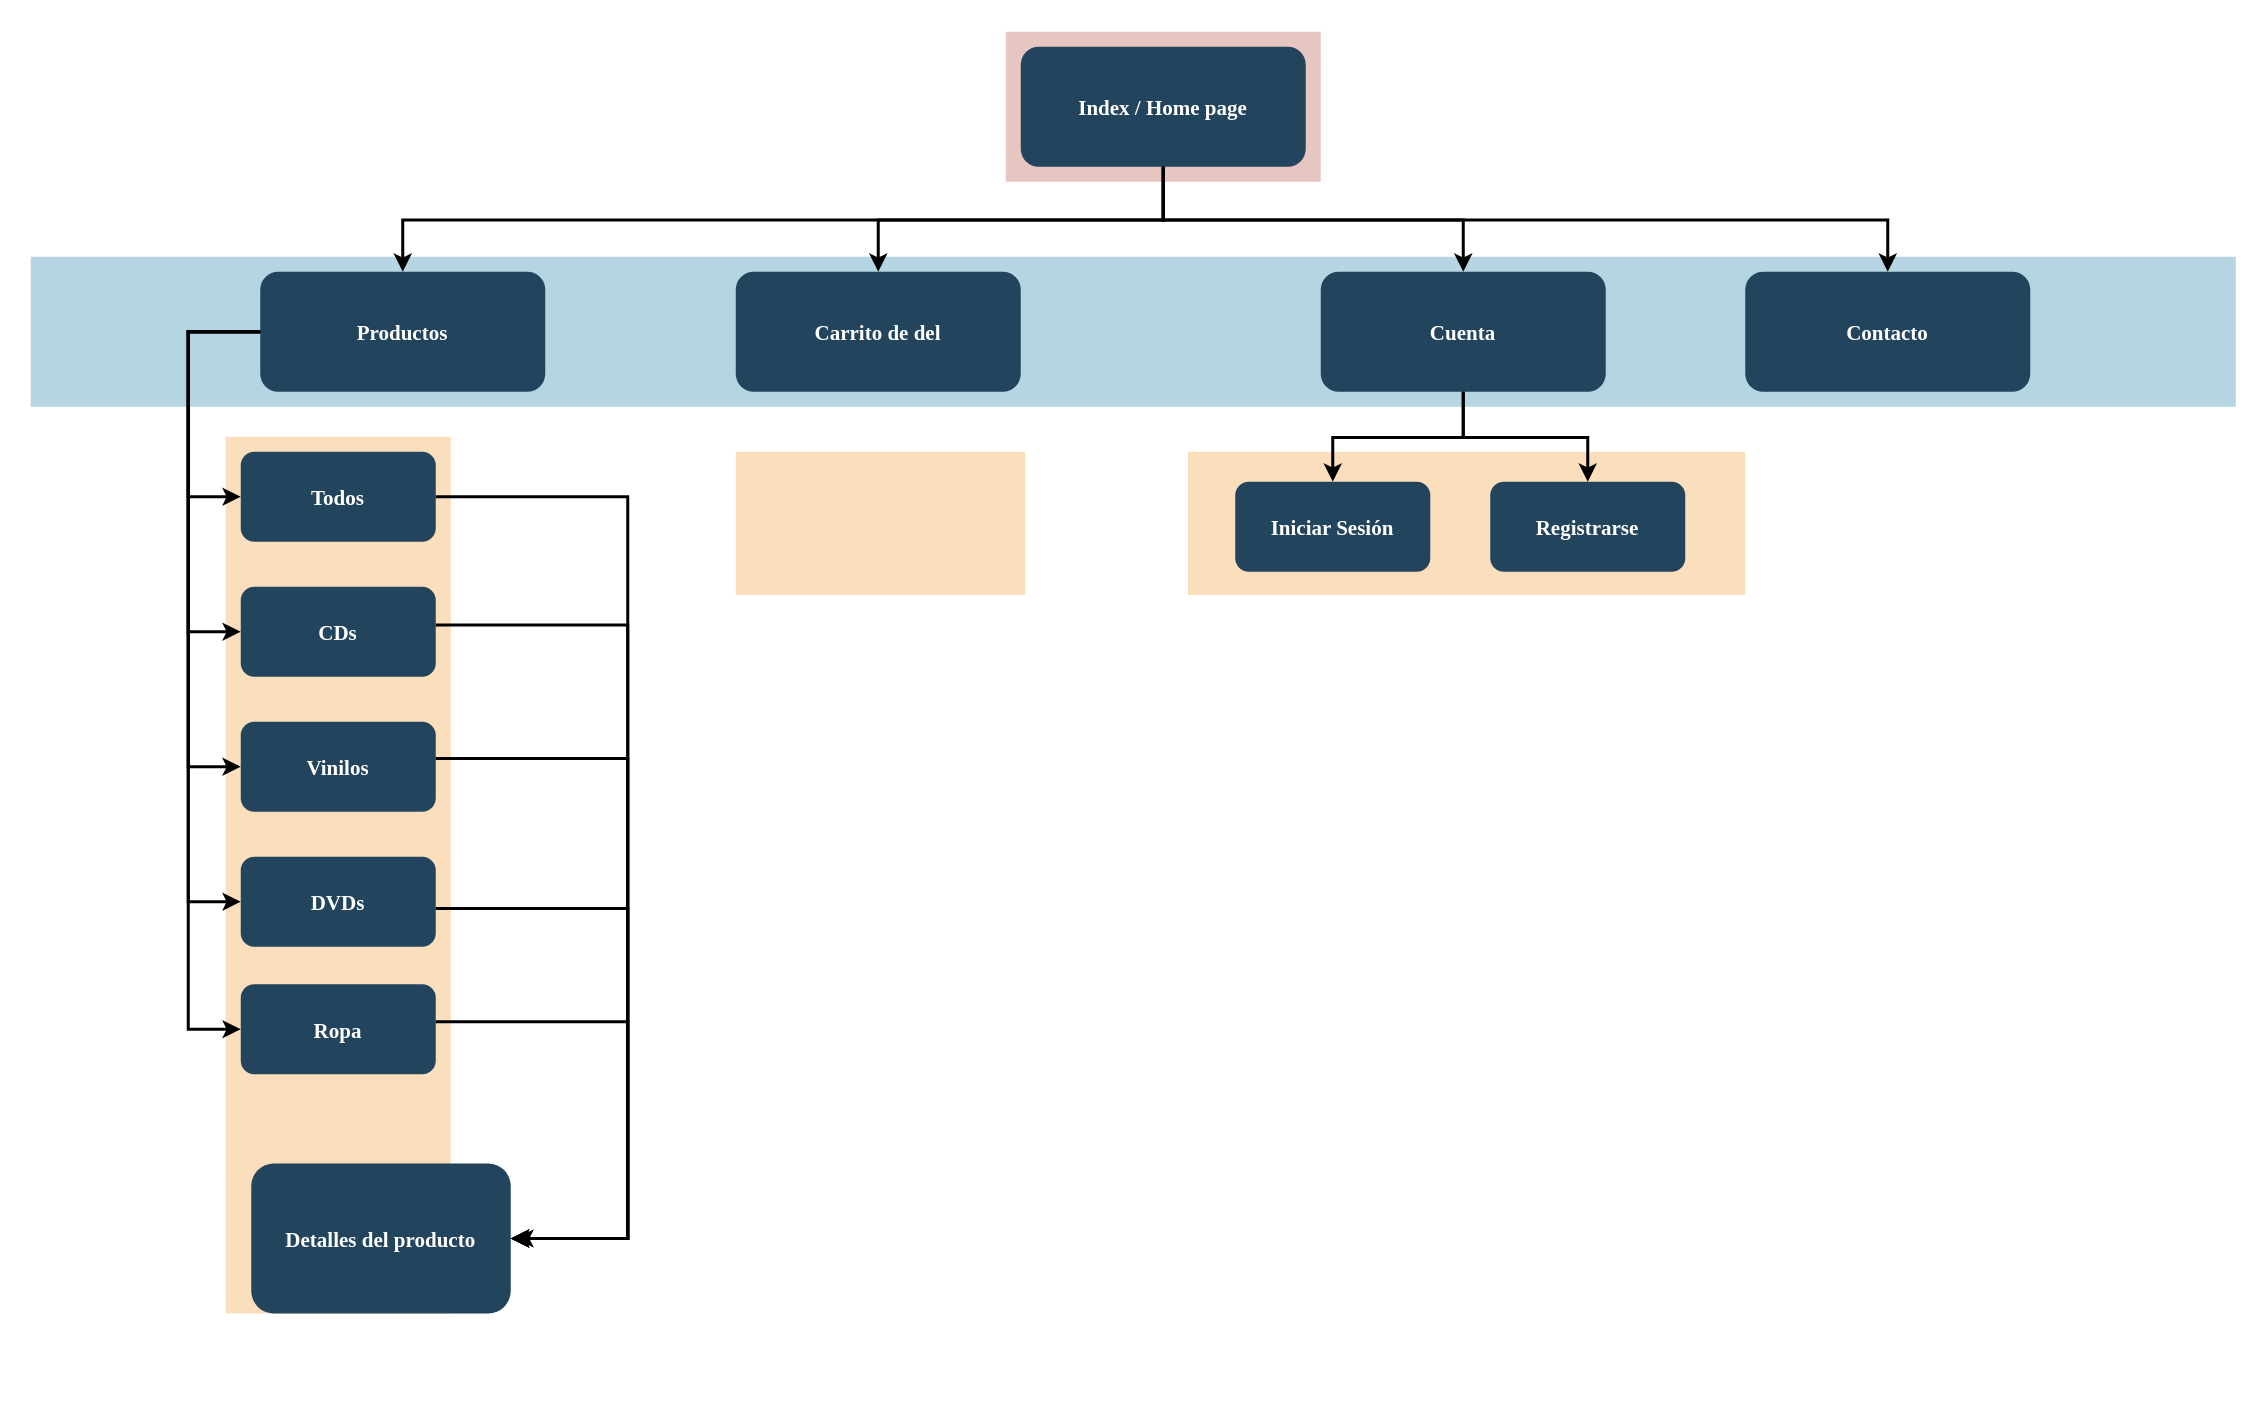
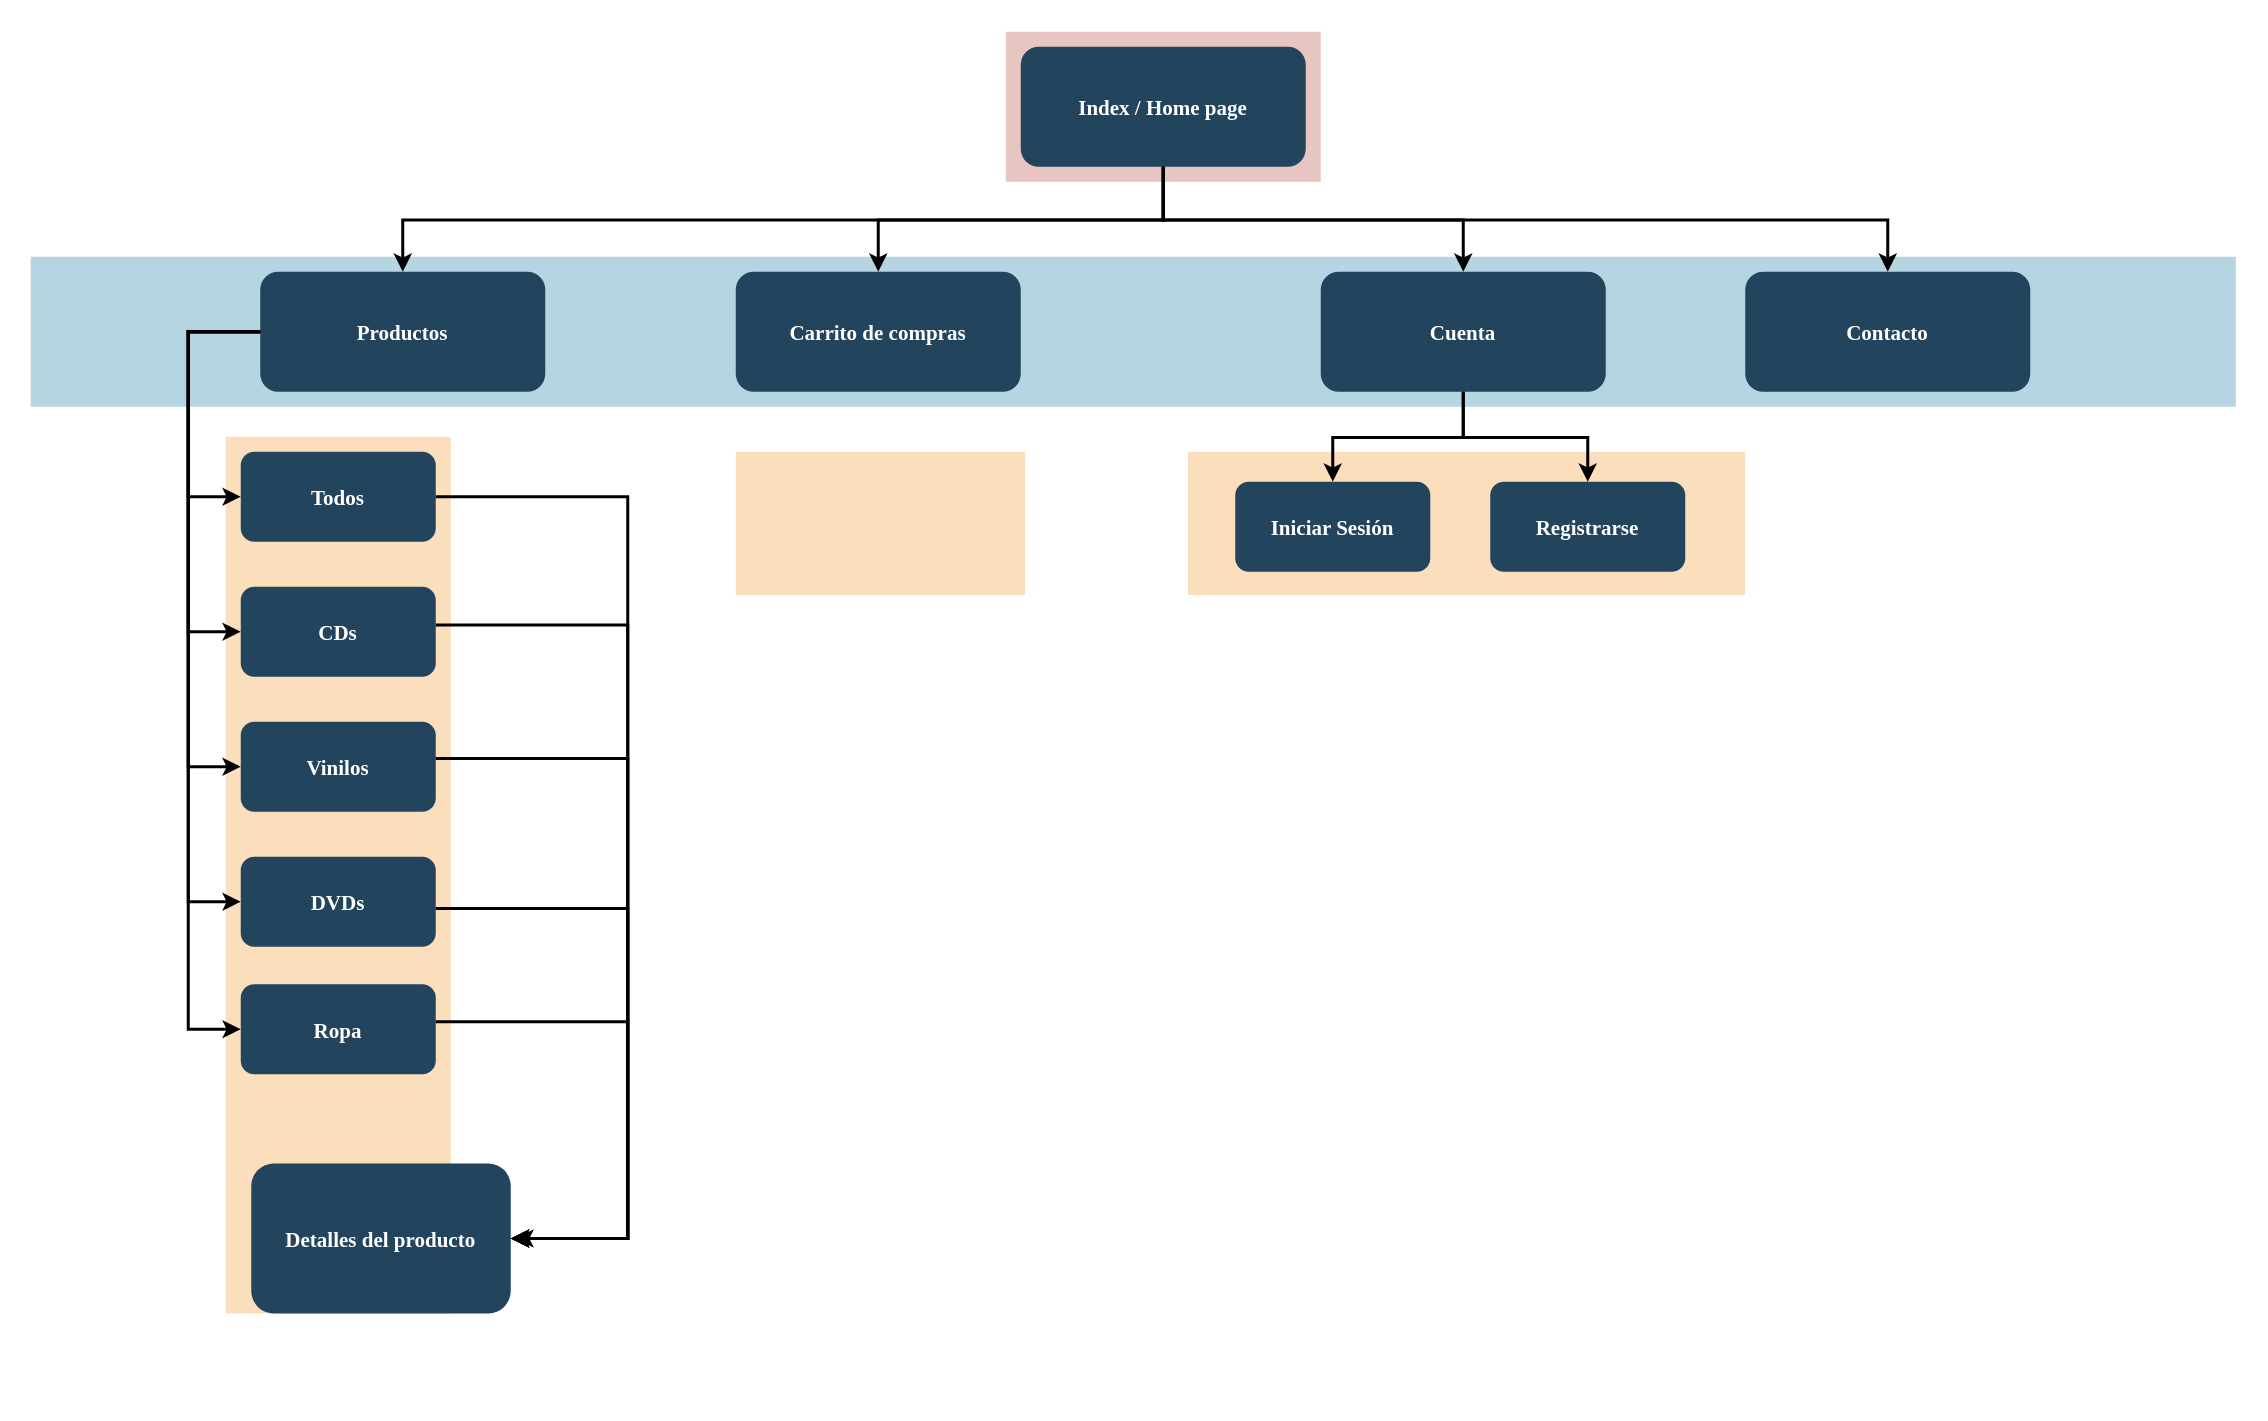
(878, 333) -> (878, 333)
